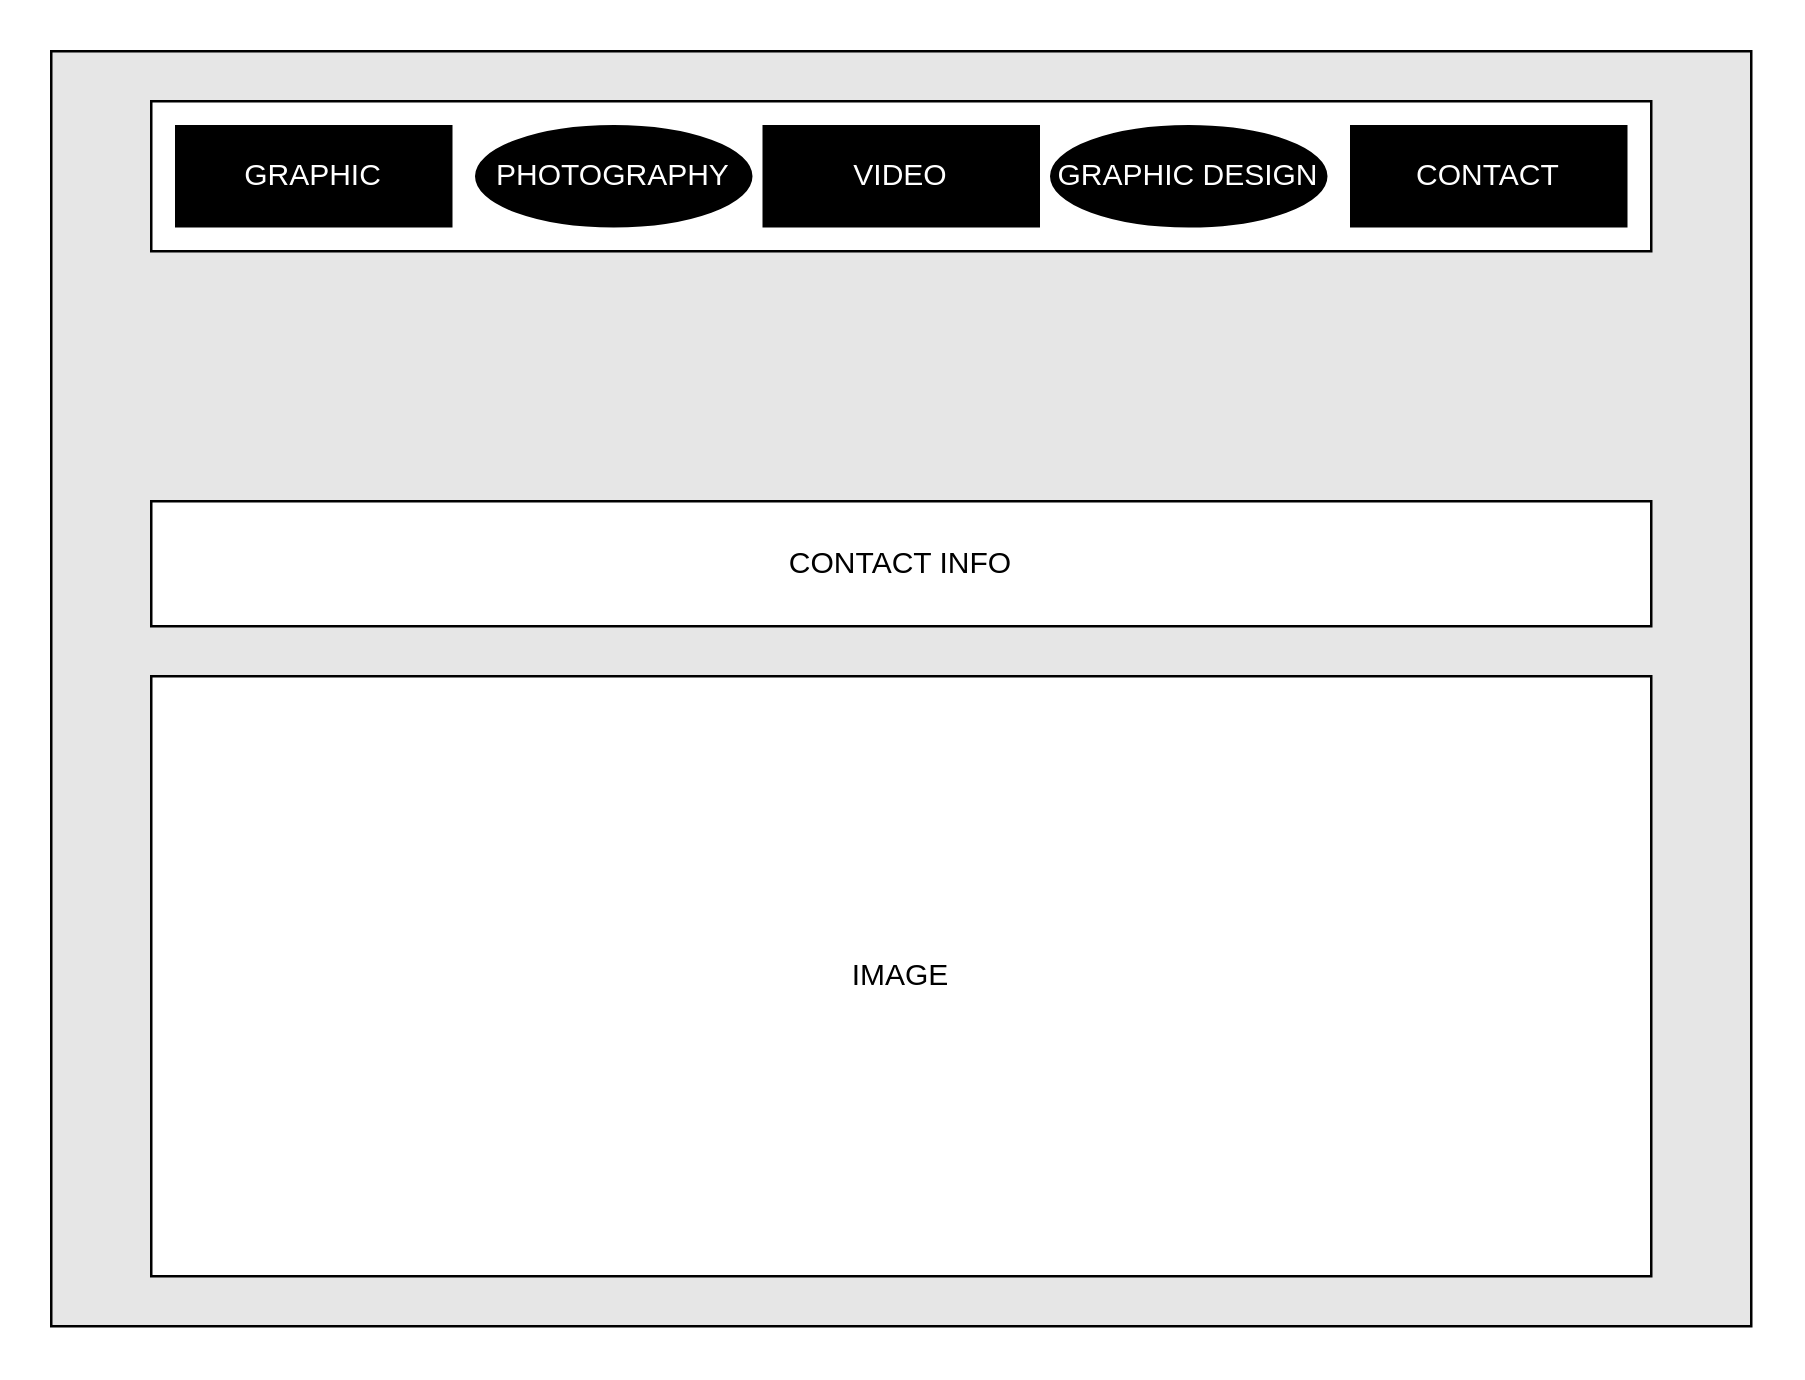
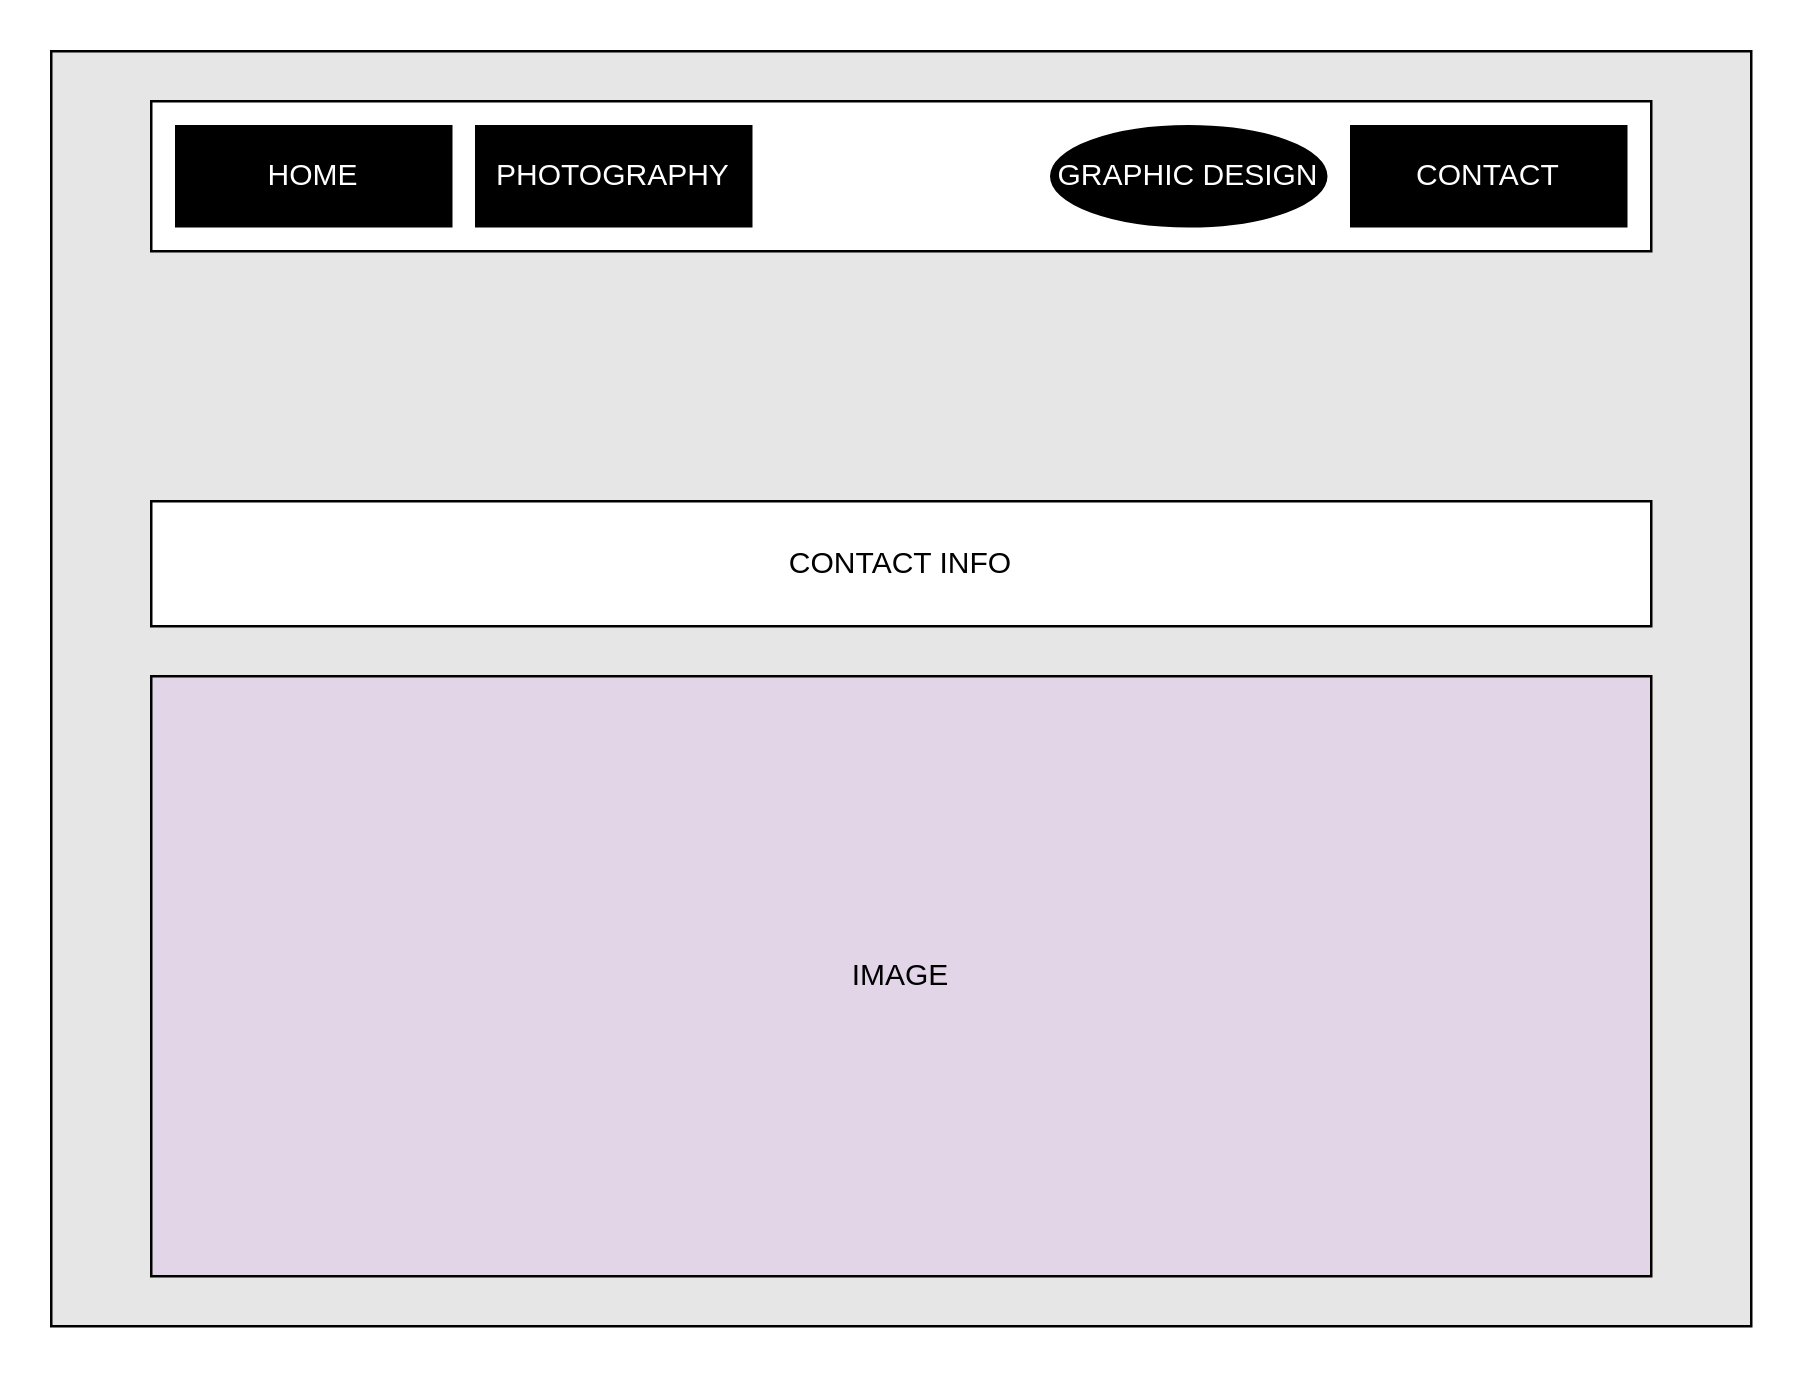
(314, 176) -> (314, 176)
(614, 176) -> (614, 176)
(901, 176) -> none
(901, 976) -> (901, 976)
